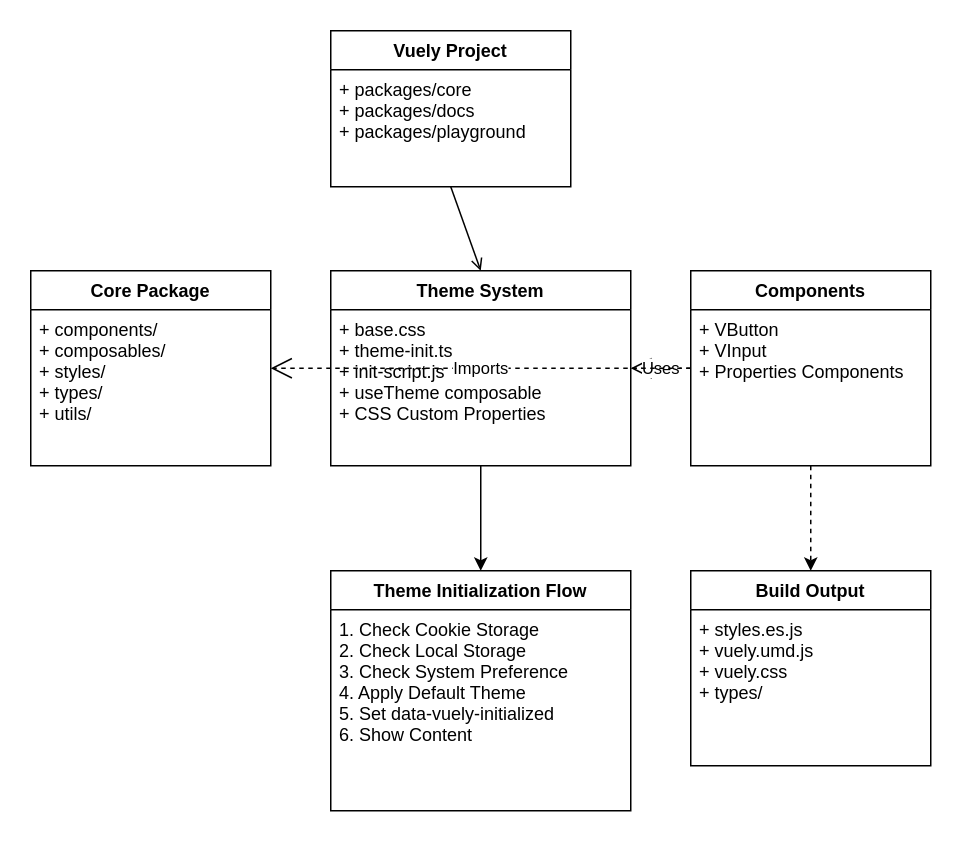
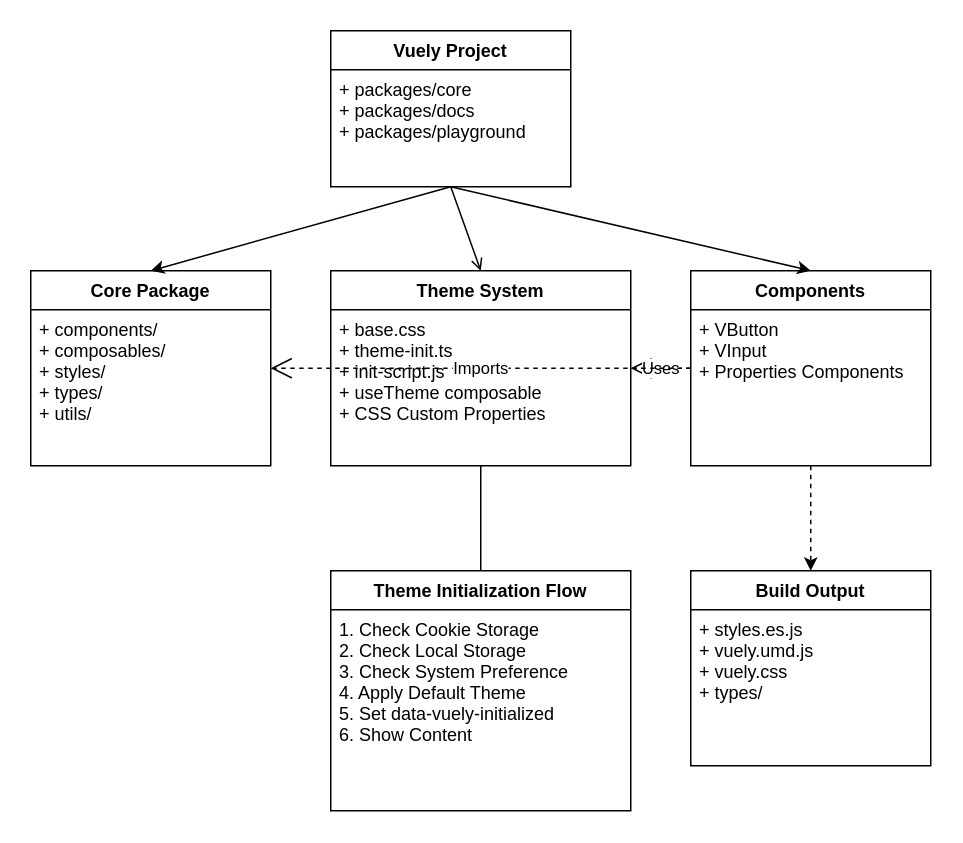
none -> (302, 228)
none -> (630, 229)
(481, 559) -> (481, 563)
